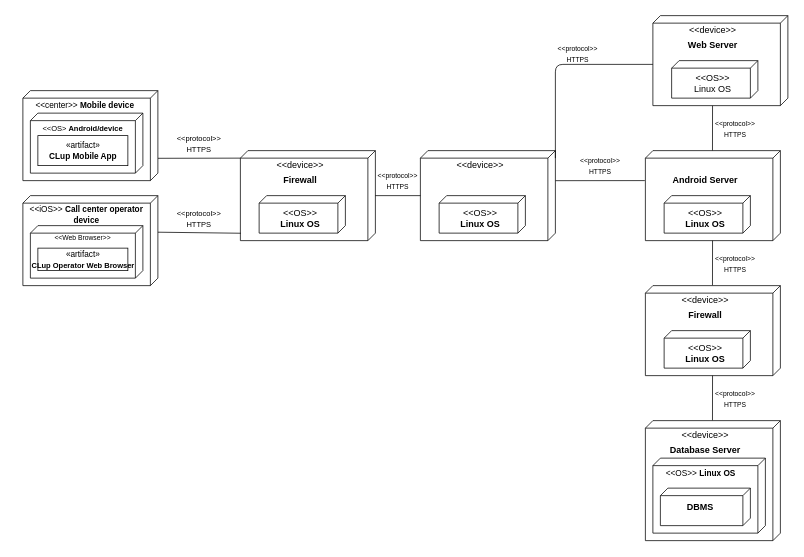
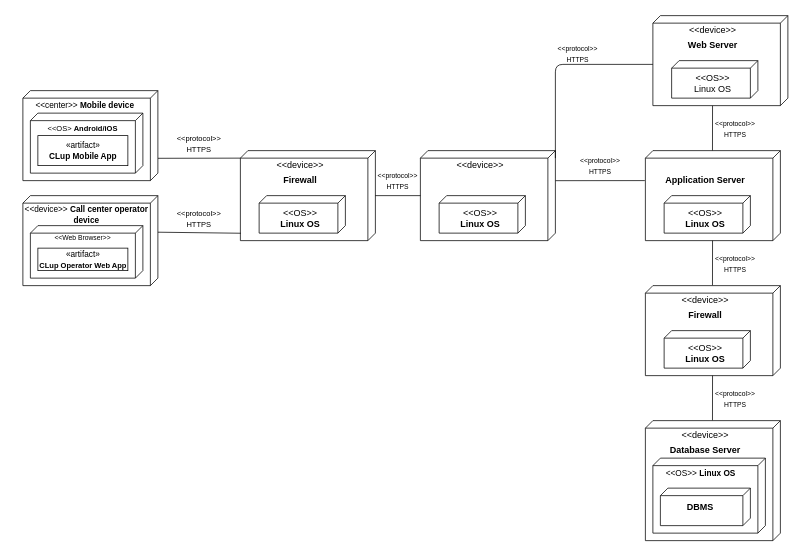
(83, 128) -> (83, 128)
(705, 180) -> (705, 180)
(87, 214) -> (87, 214)
(83, 259) -> (83, 259)
